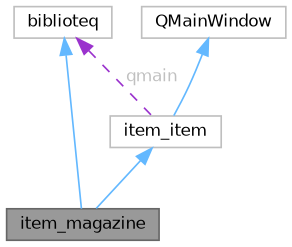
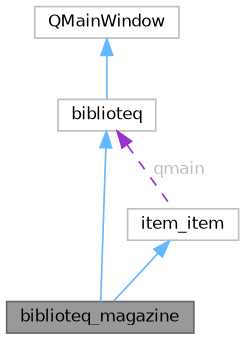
(189, 85) -> (107, 77)
(83, 225) -> (100, 317)
